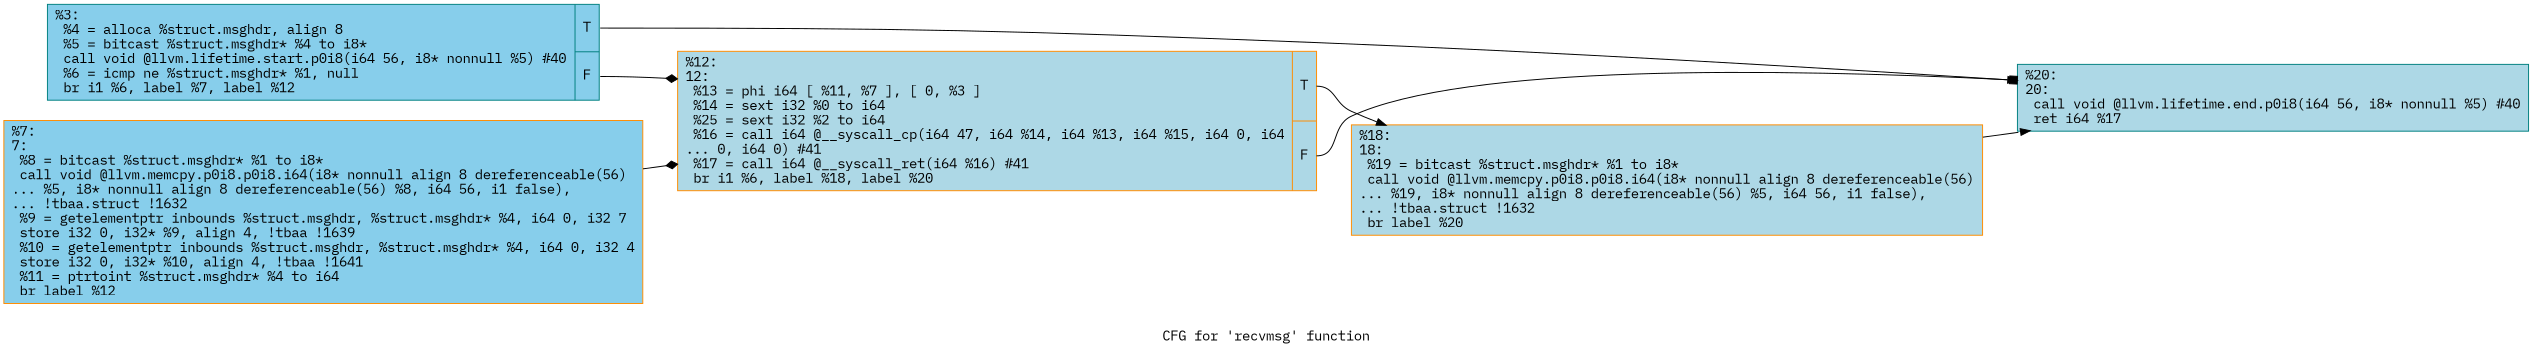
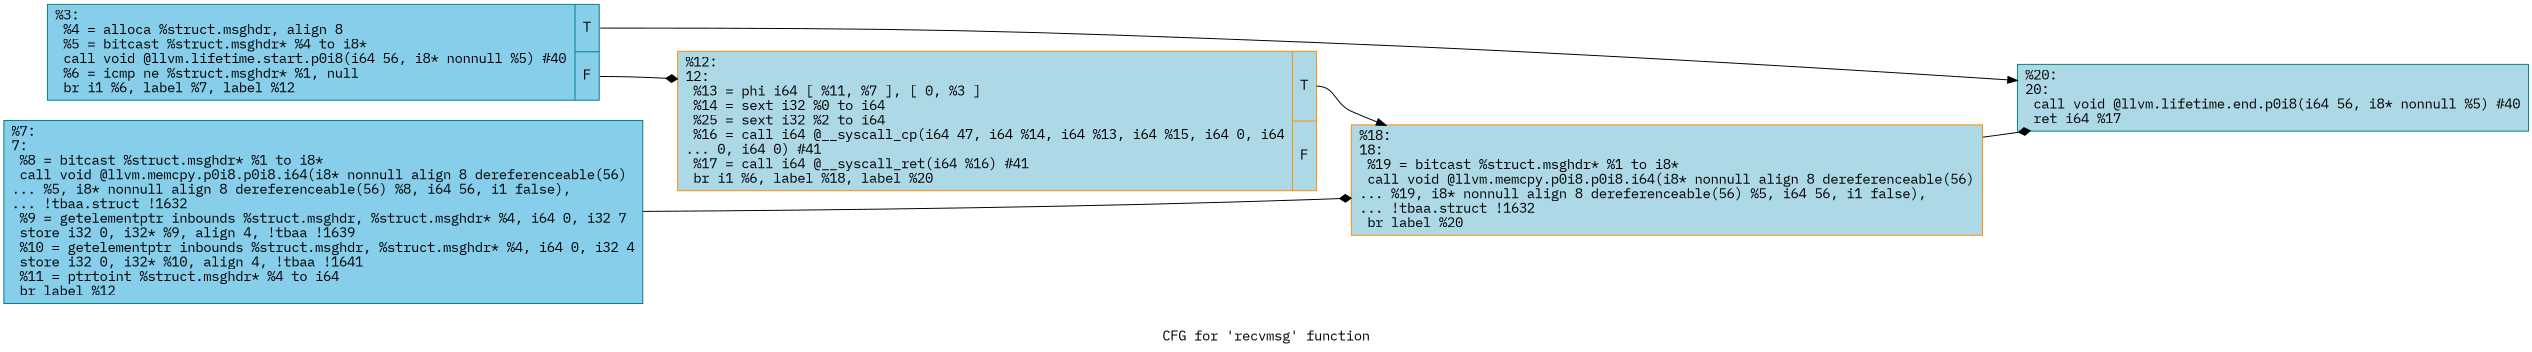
(1649, 74) -> none
(2001, 135) -> (2001, 135)
(654, 167) -> (991, 207)
(323, 212) -> (323, 212)
